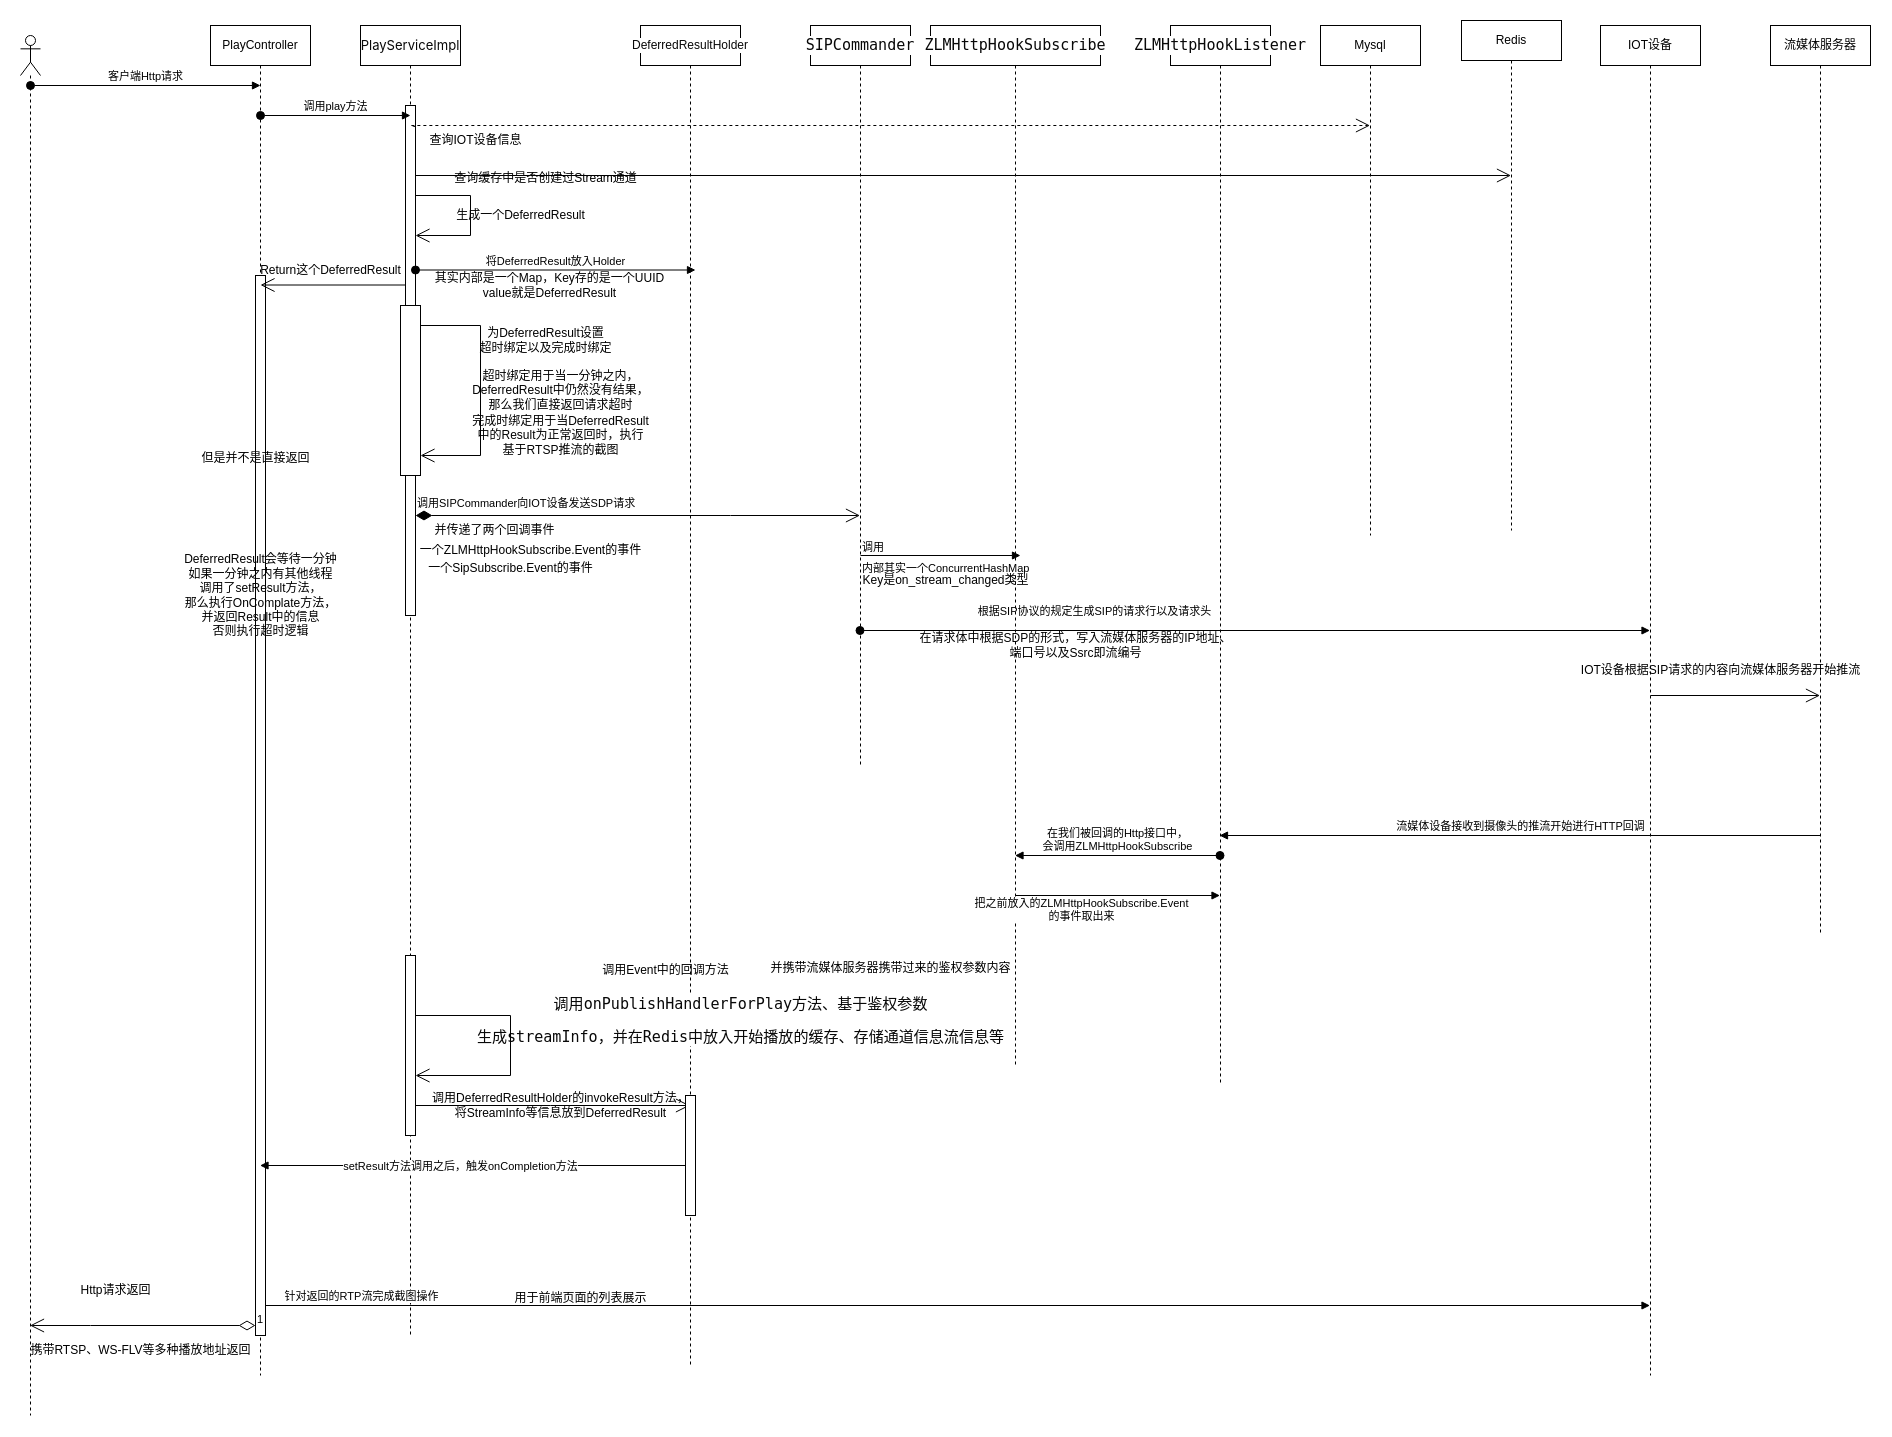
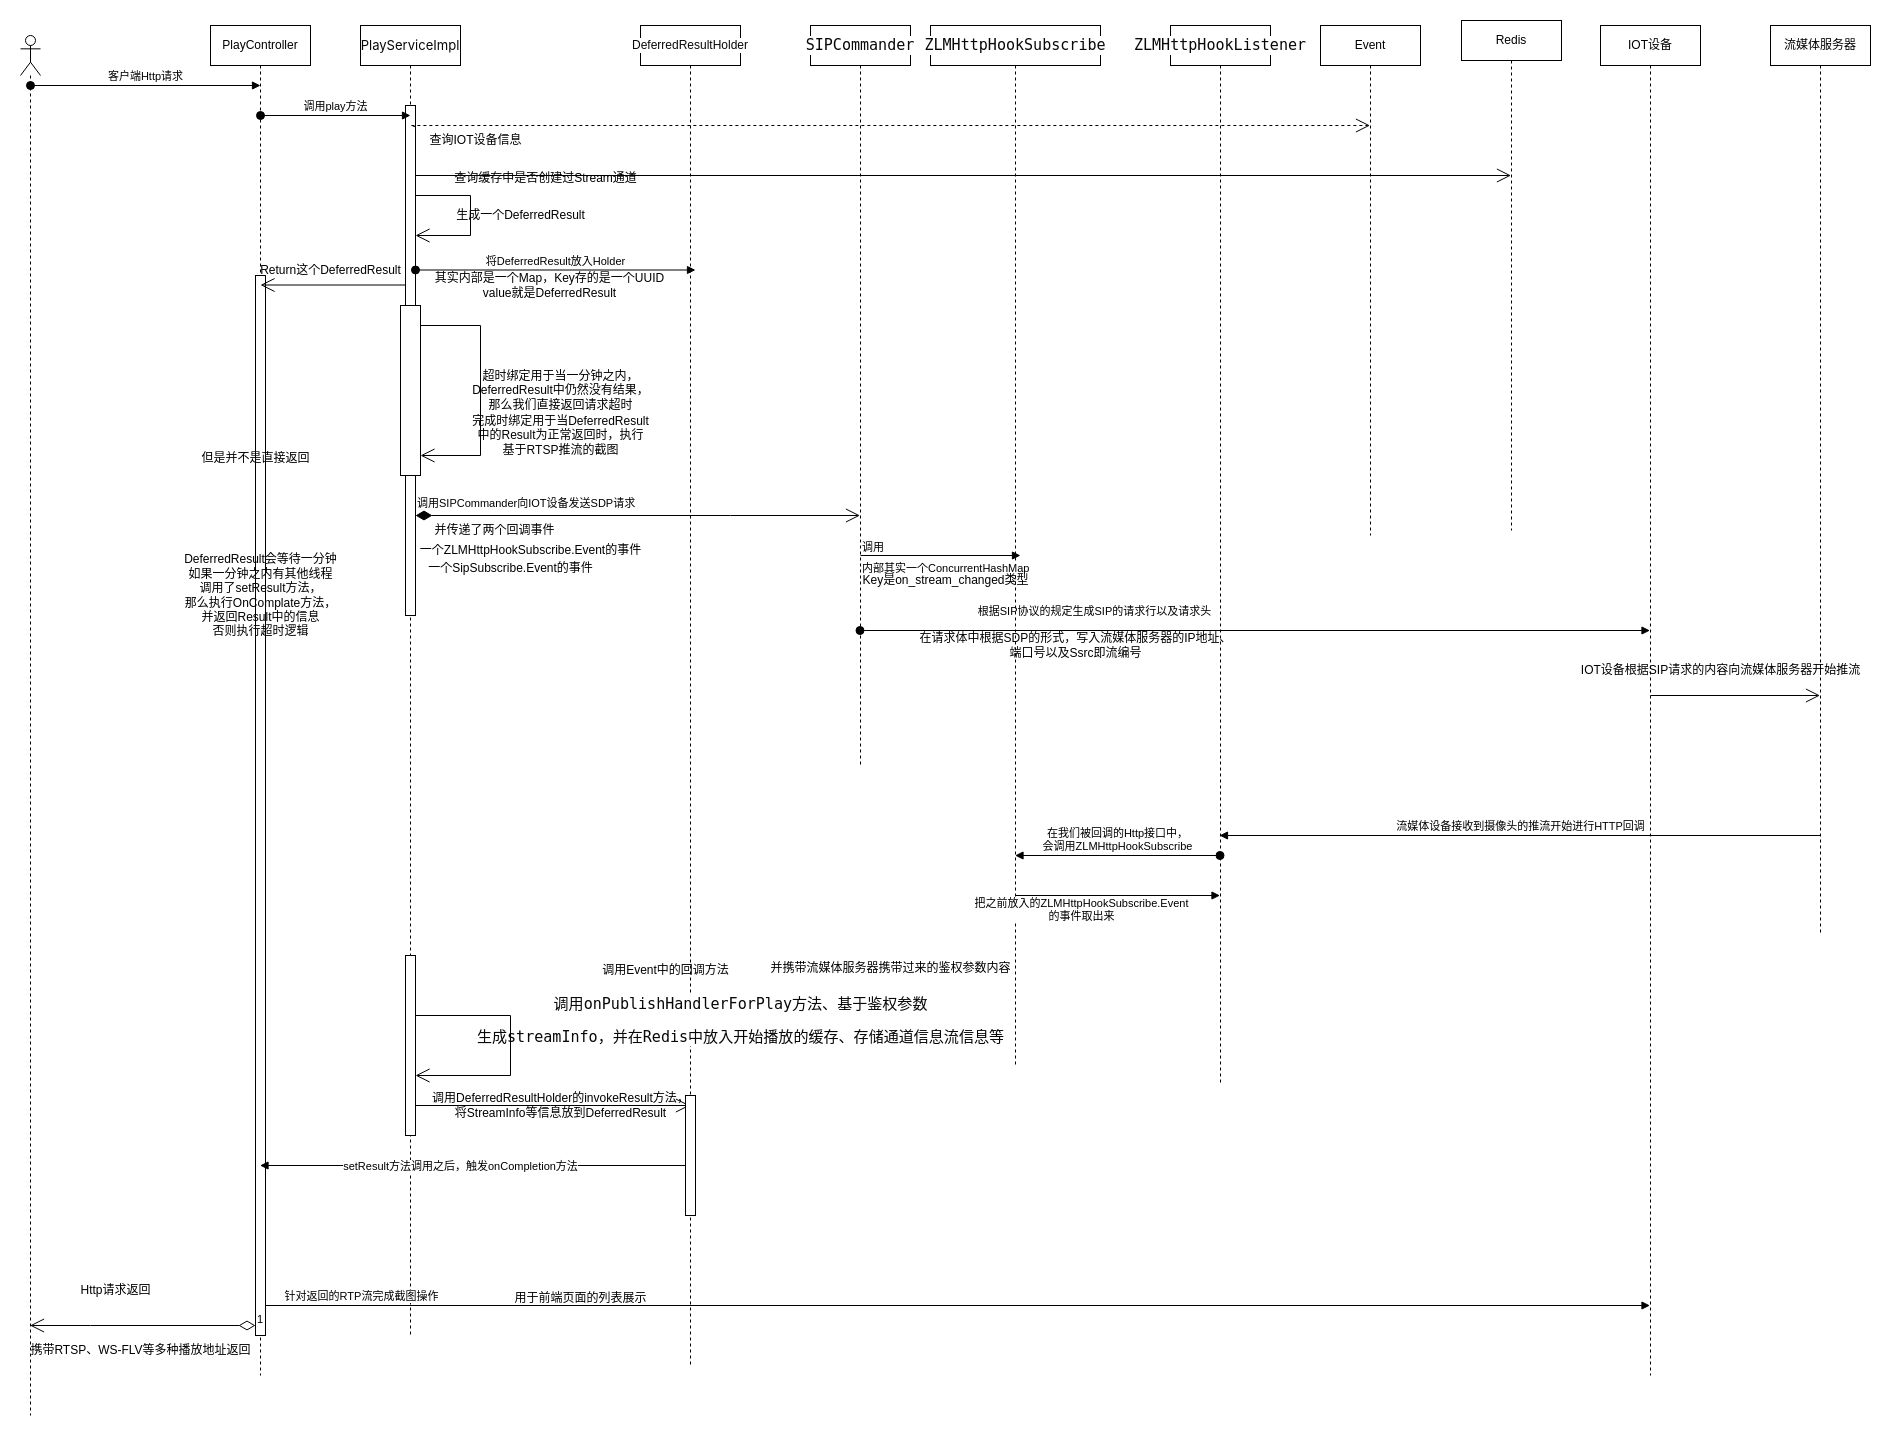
(1371, 46) -> (1371, 46)
(546, 341) -> none
